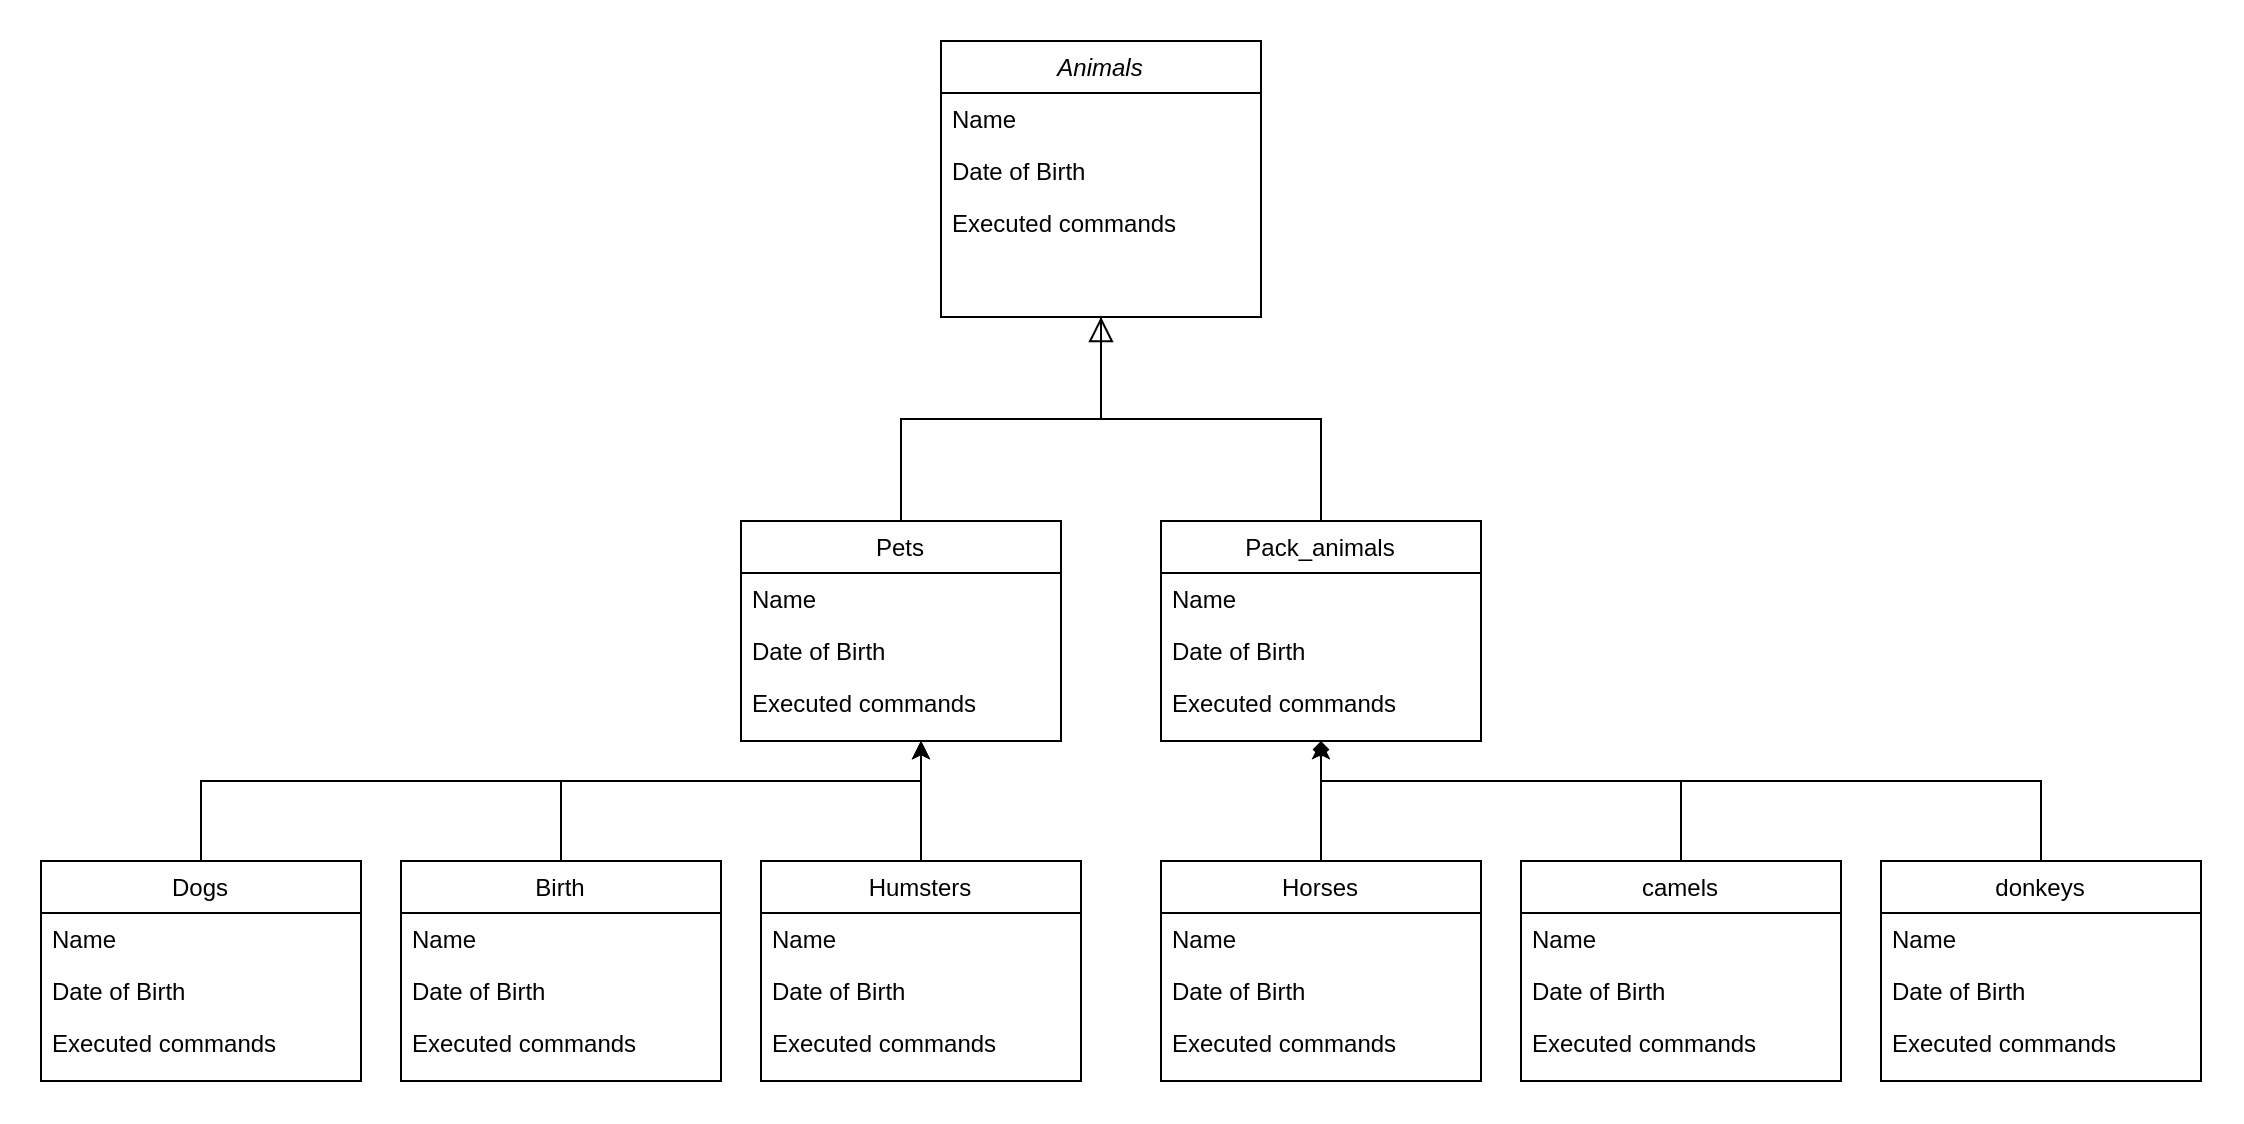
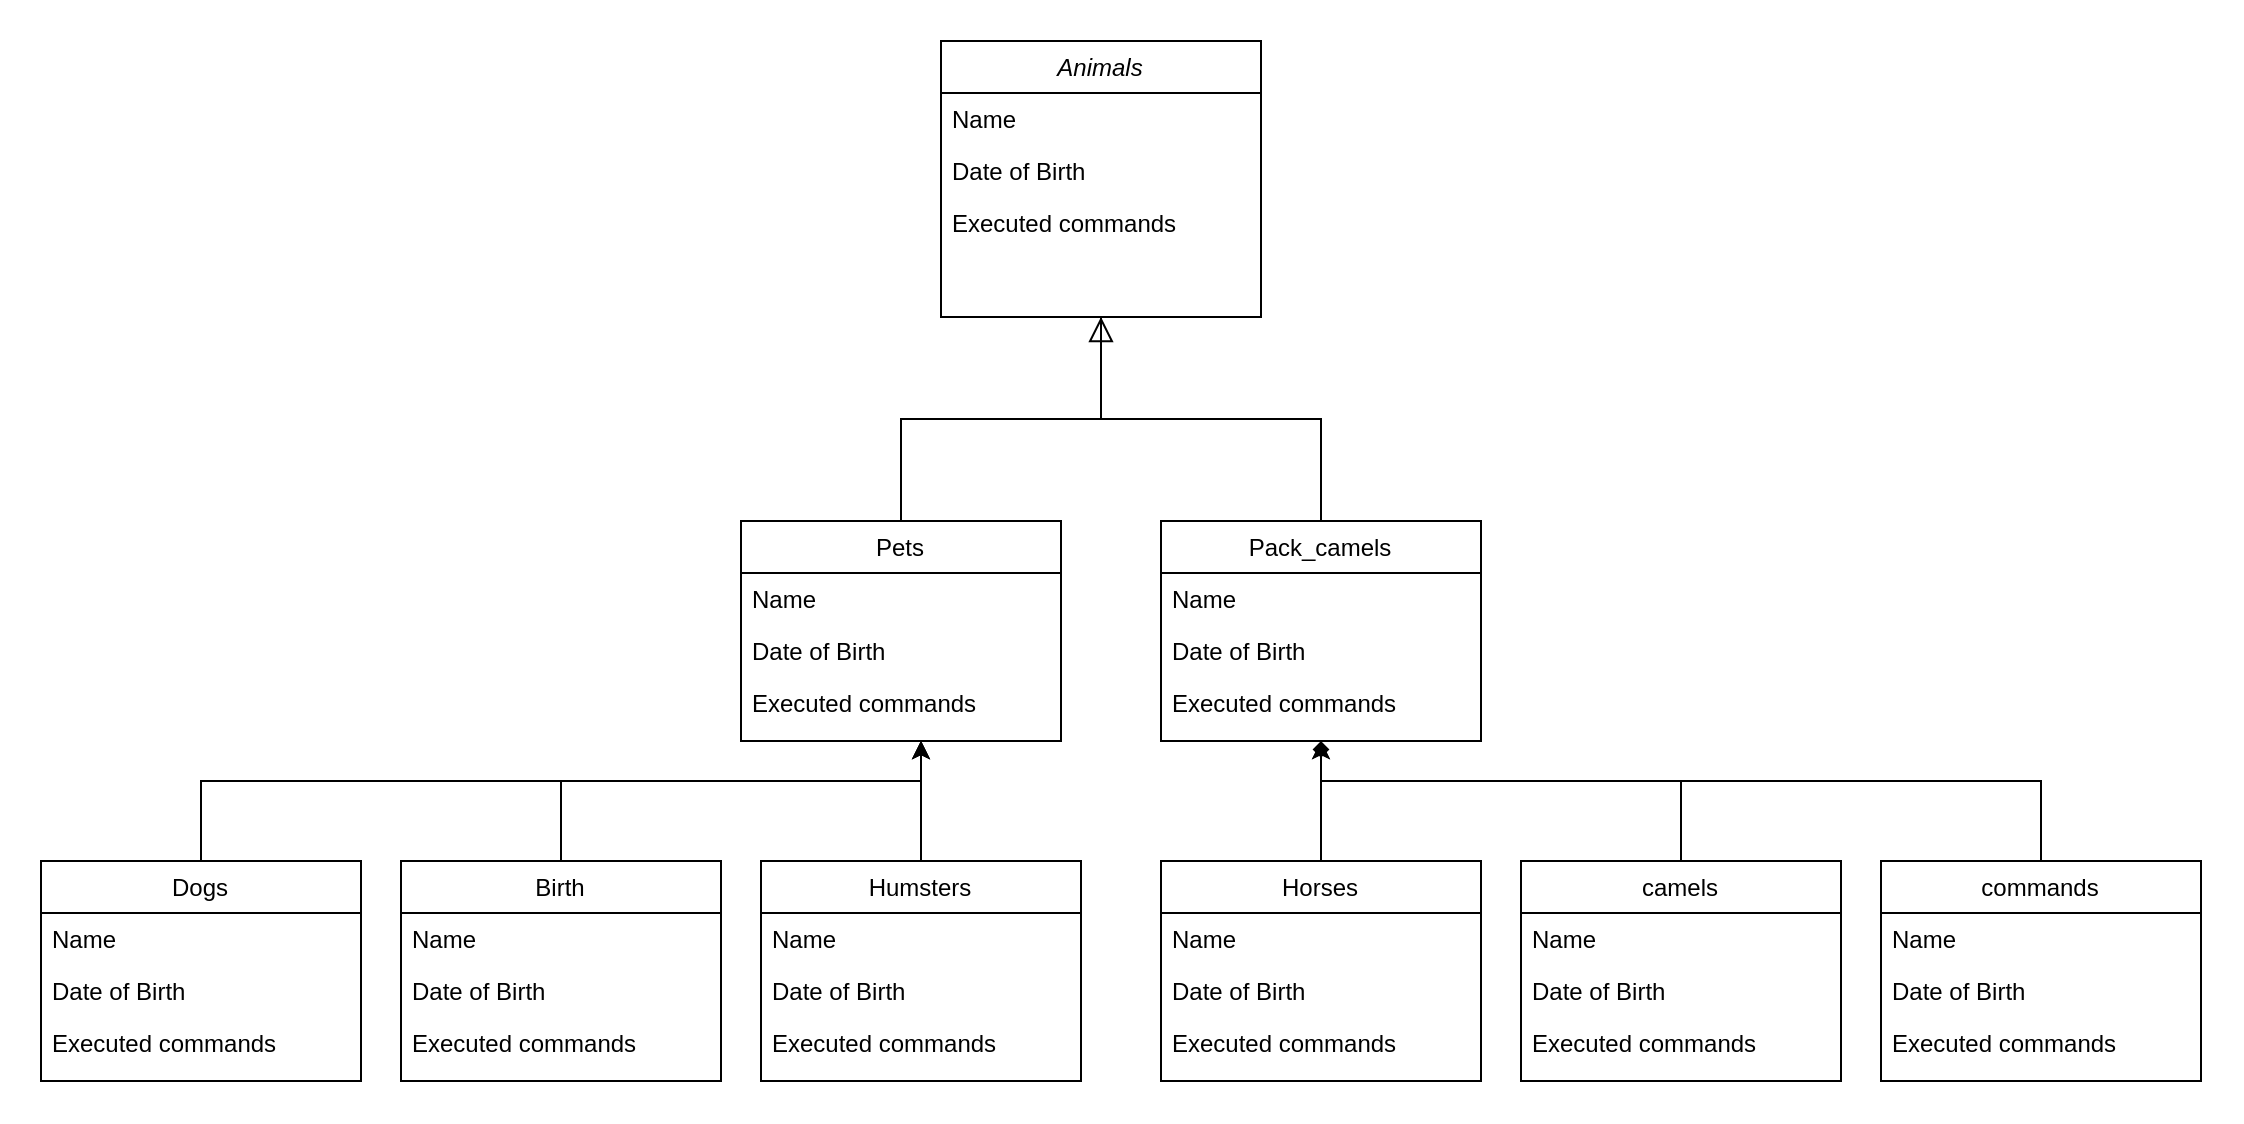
(1320, 548) -> (1320, 548)
(2040, 888) -> (2040, 888)
